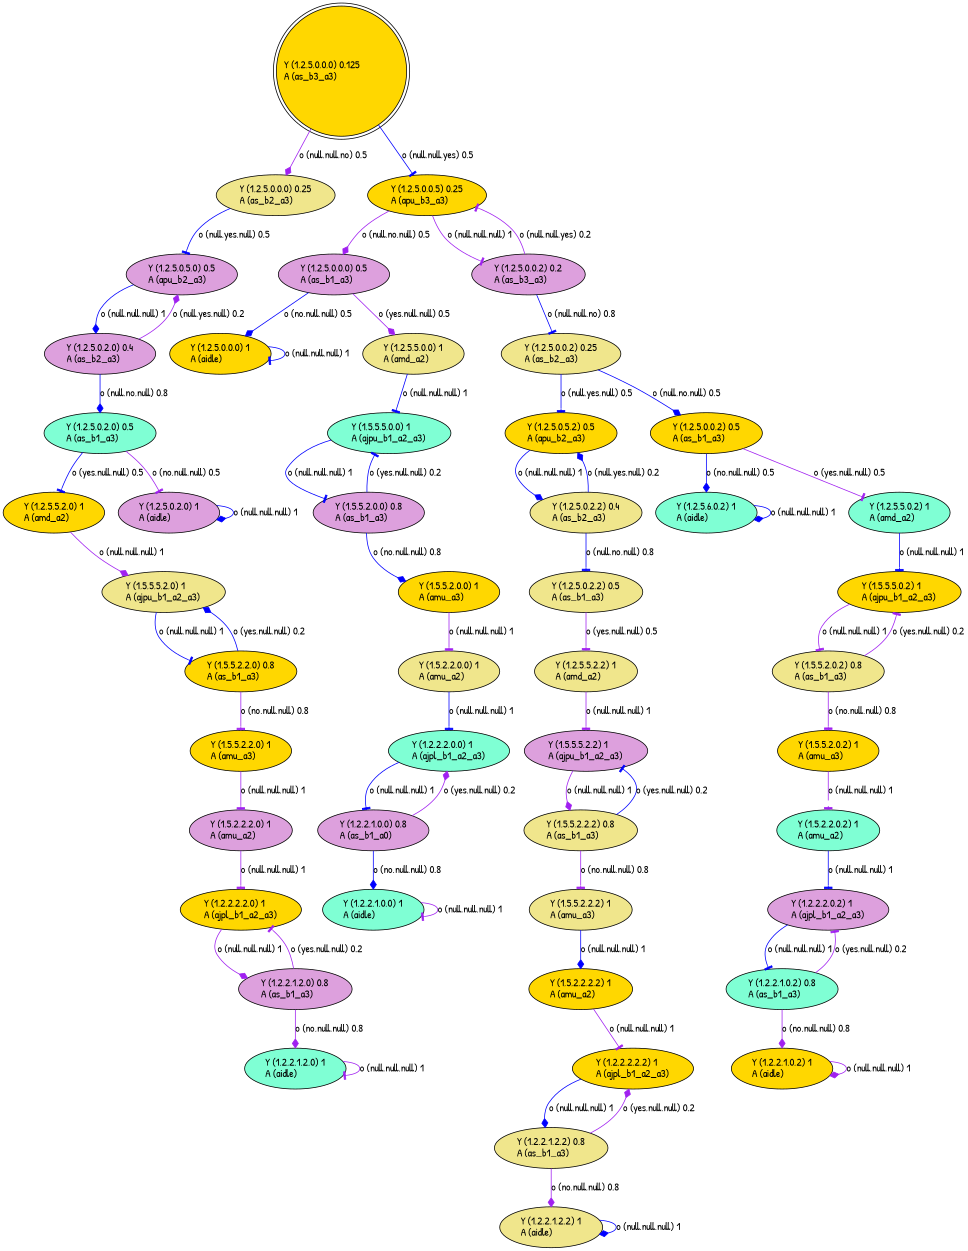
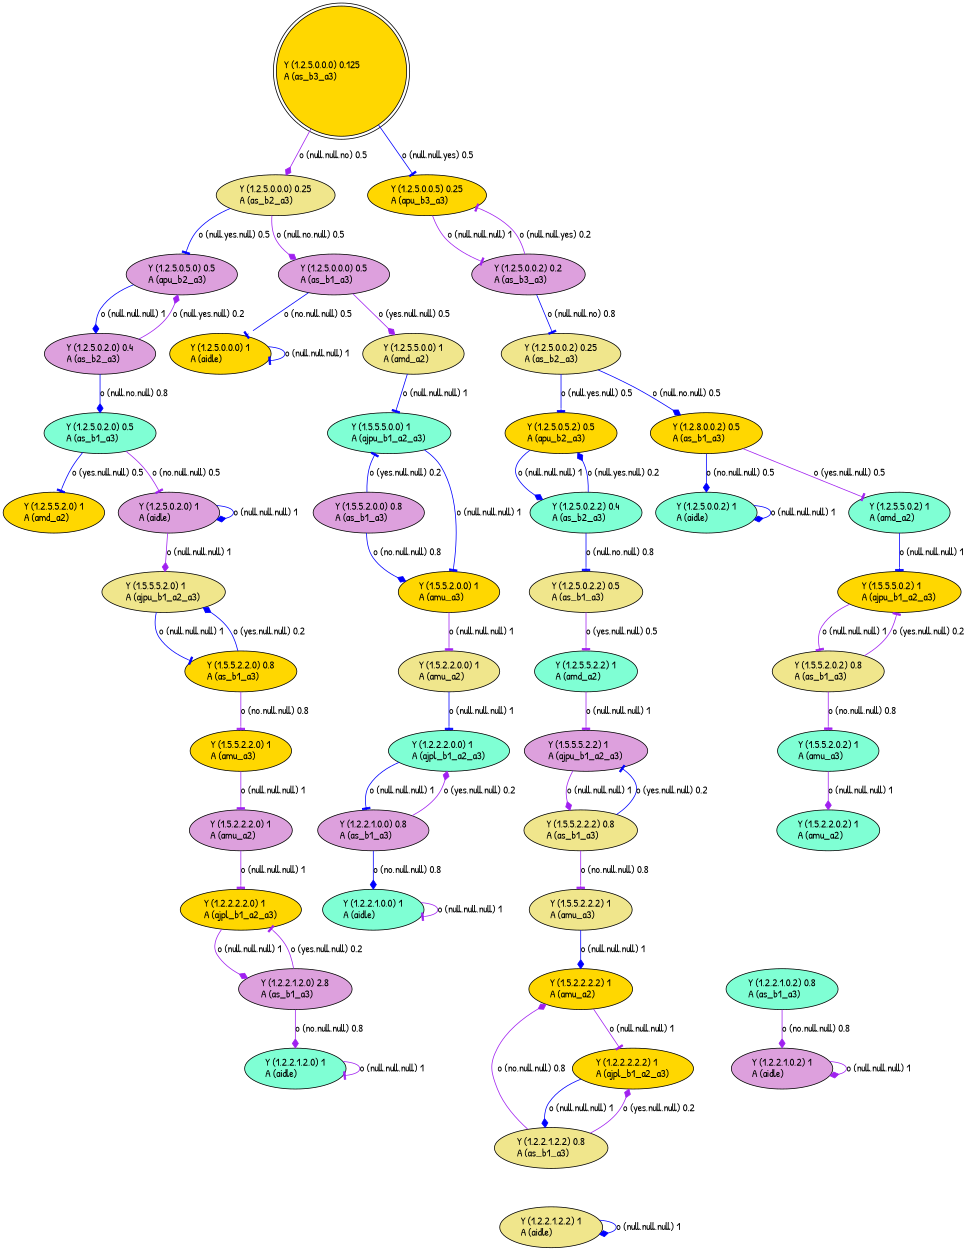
(366, 226) -> (275, 237)
(281, 312) -> (281, 312)
(706, 433) -> (706, 433)
(288, 468) -> (454, 504)
(586, 513) -> (586, 513)
(706, 513) -> (706, 513)
(94, 554) -> (167, 548)
(586, 671) -> (586, 671)
(828, 751) -> (828, 751)
(828, 786) -> (828, 786)
(373, 830) -> (373, 830)
(828, 910) -> none
(295, 989) -> (295, 989)
(782, 1069) -> (782, 1069)
(551, 1183) -> (492, 1065)
